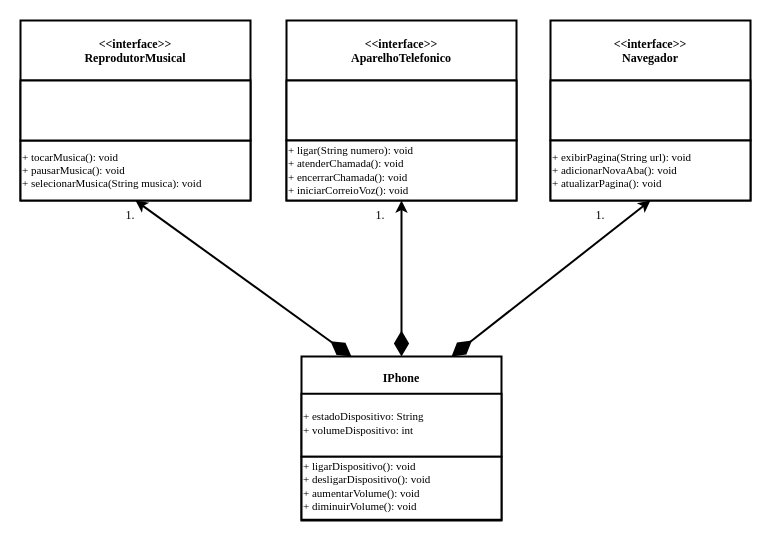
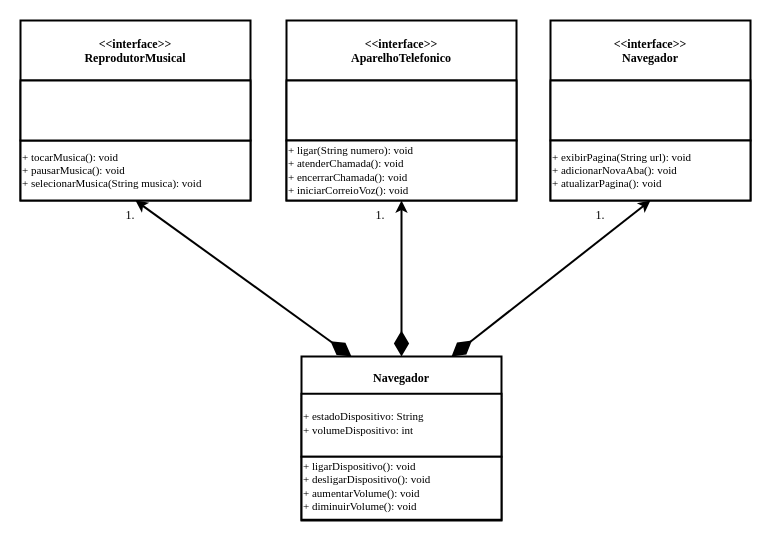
(401, 378) -> (401, 378)
